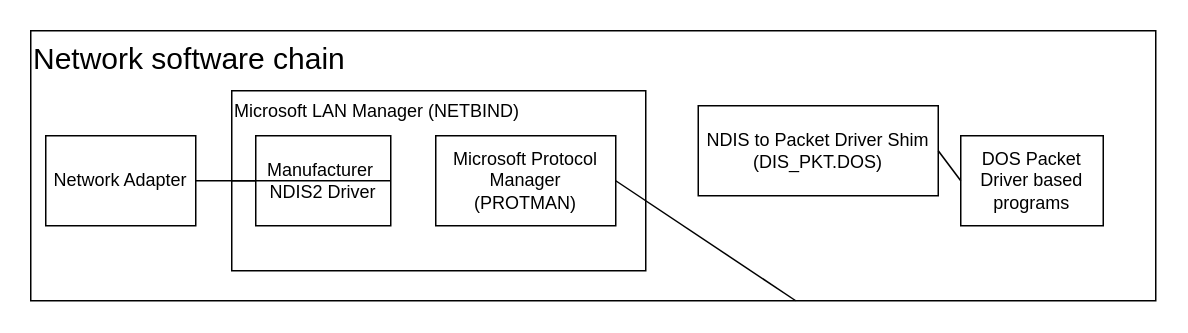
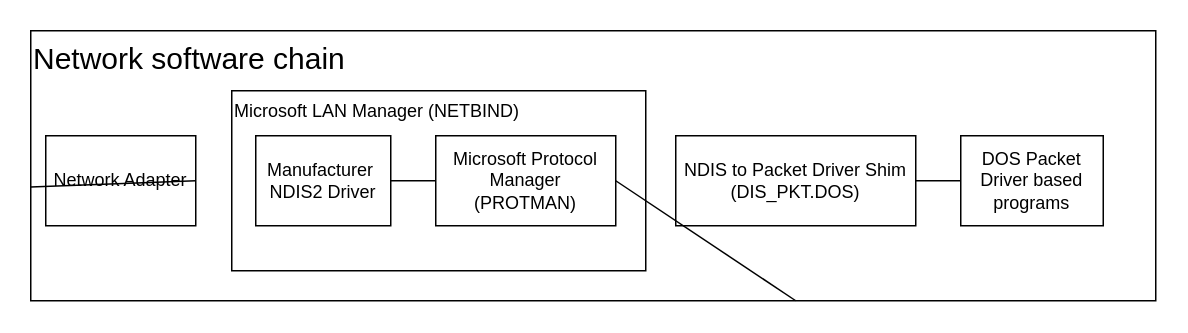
(818, 151) -> (796, 181)
(213, 181) -> (114, 184)
(324, 181) -> (413, 181)
